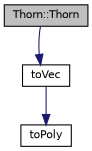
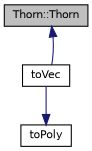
(39, 40) -> (53, 51)
